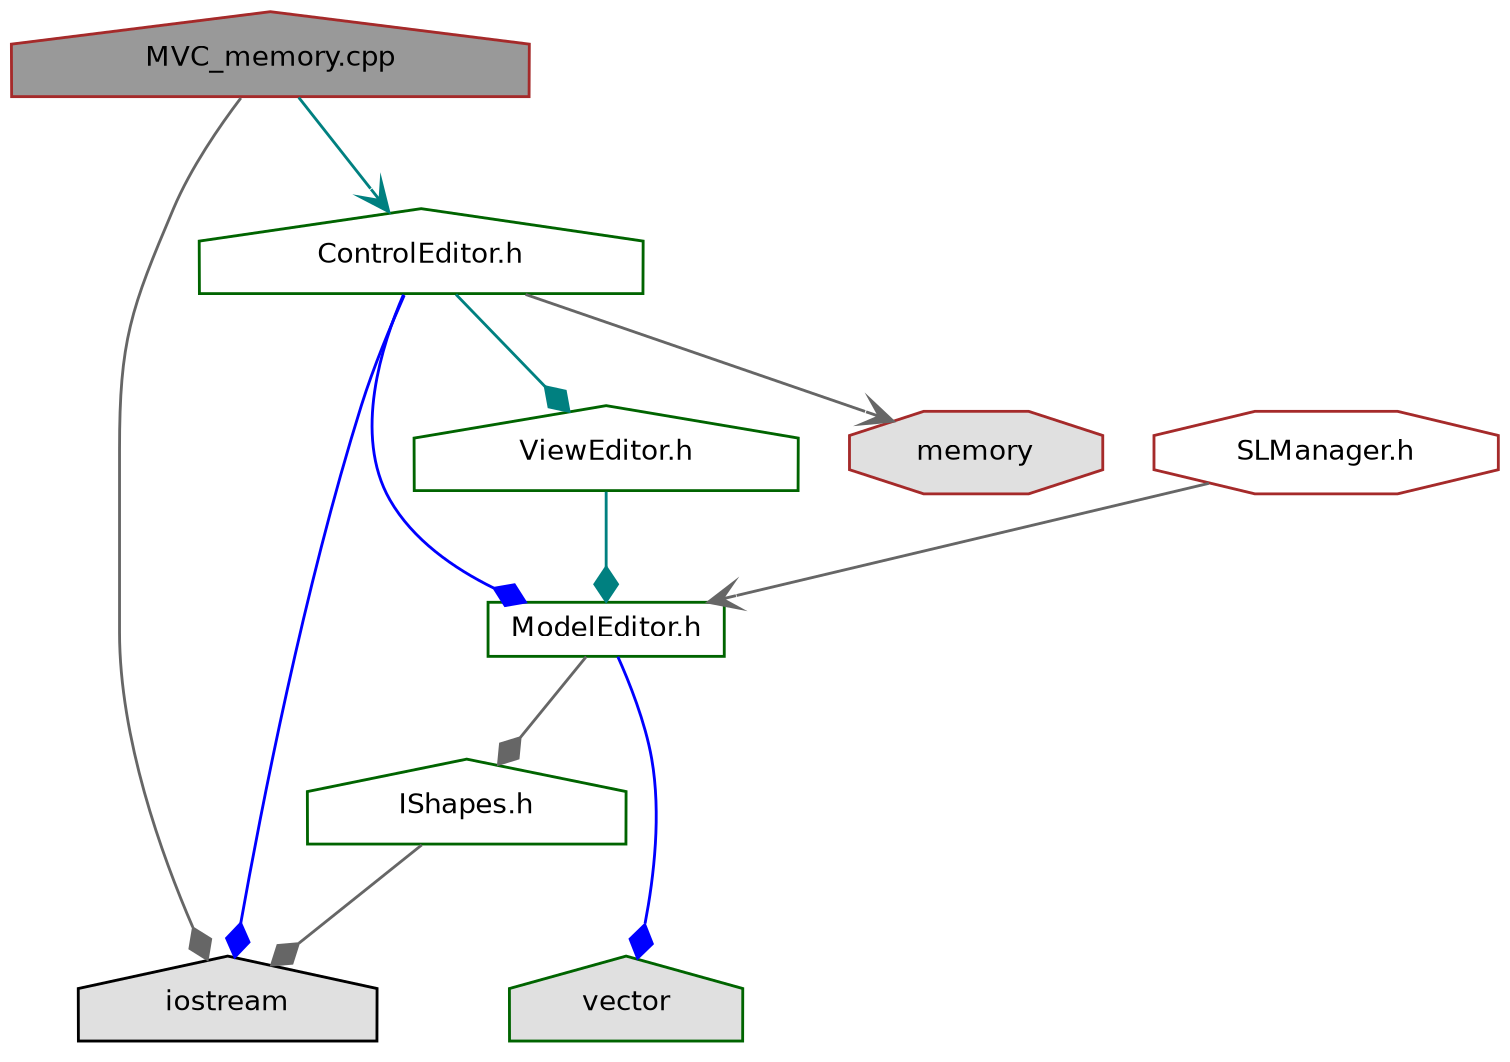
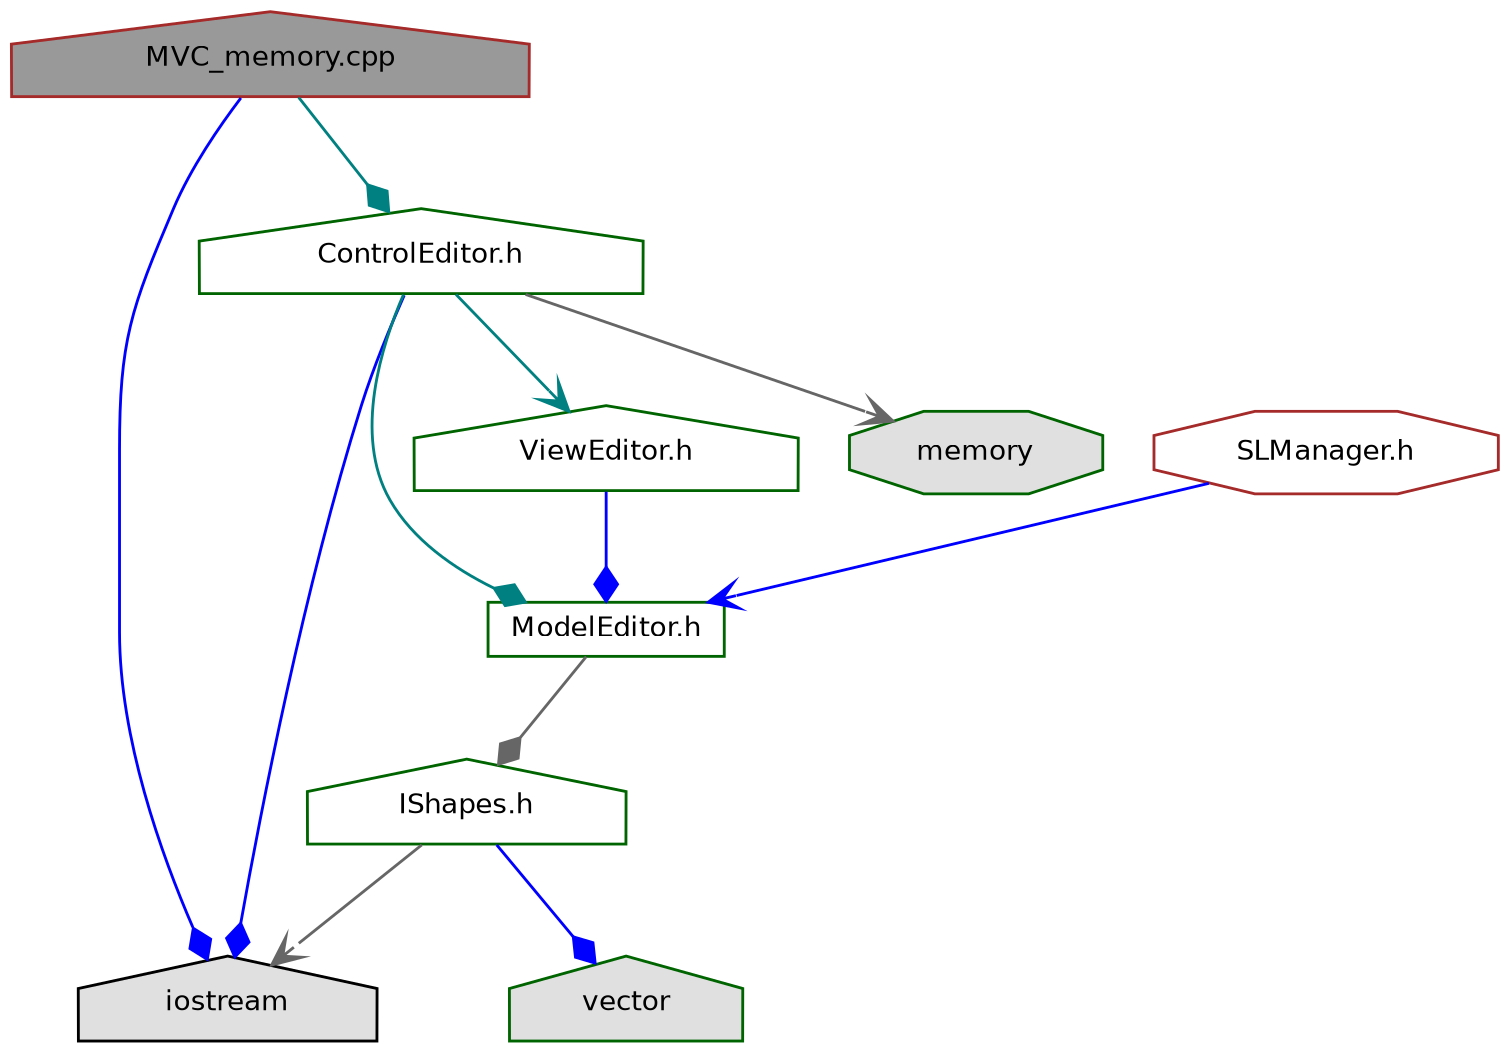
(335, 143) -> (335, 143)
(503, 343) -> (503, 343)
(976, 453) -> (976, 453)
(377, 465) -> (377, 465)
(120, 504) -> (120, 504)
(606, 529) -> (606, 529)
(973, 539) -> (973, 539)
(655, 788) -> (535, 891)
(360, 894) -> (360, 894)
